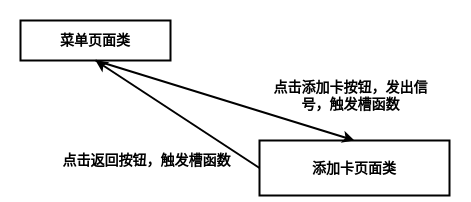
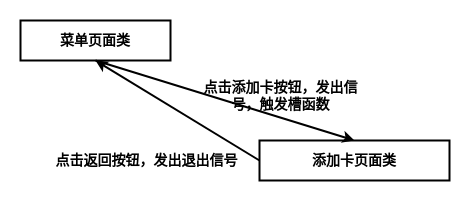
(351, 96) -> (281, 96)
(147, 161) -> (147, 161)
(355, 168) -> (355, 161)
